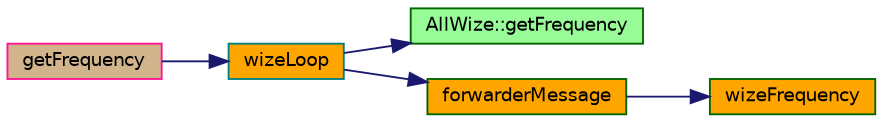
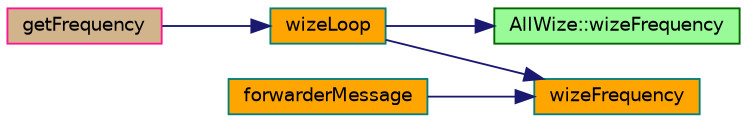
(527, 26) -> (617, 26)
(376, 74) -> (455, 57)
(527, 97) -> (328, 97)
(793, 97) -> (617, 97)
